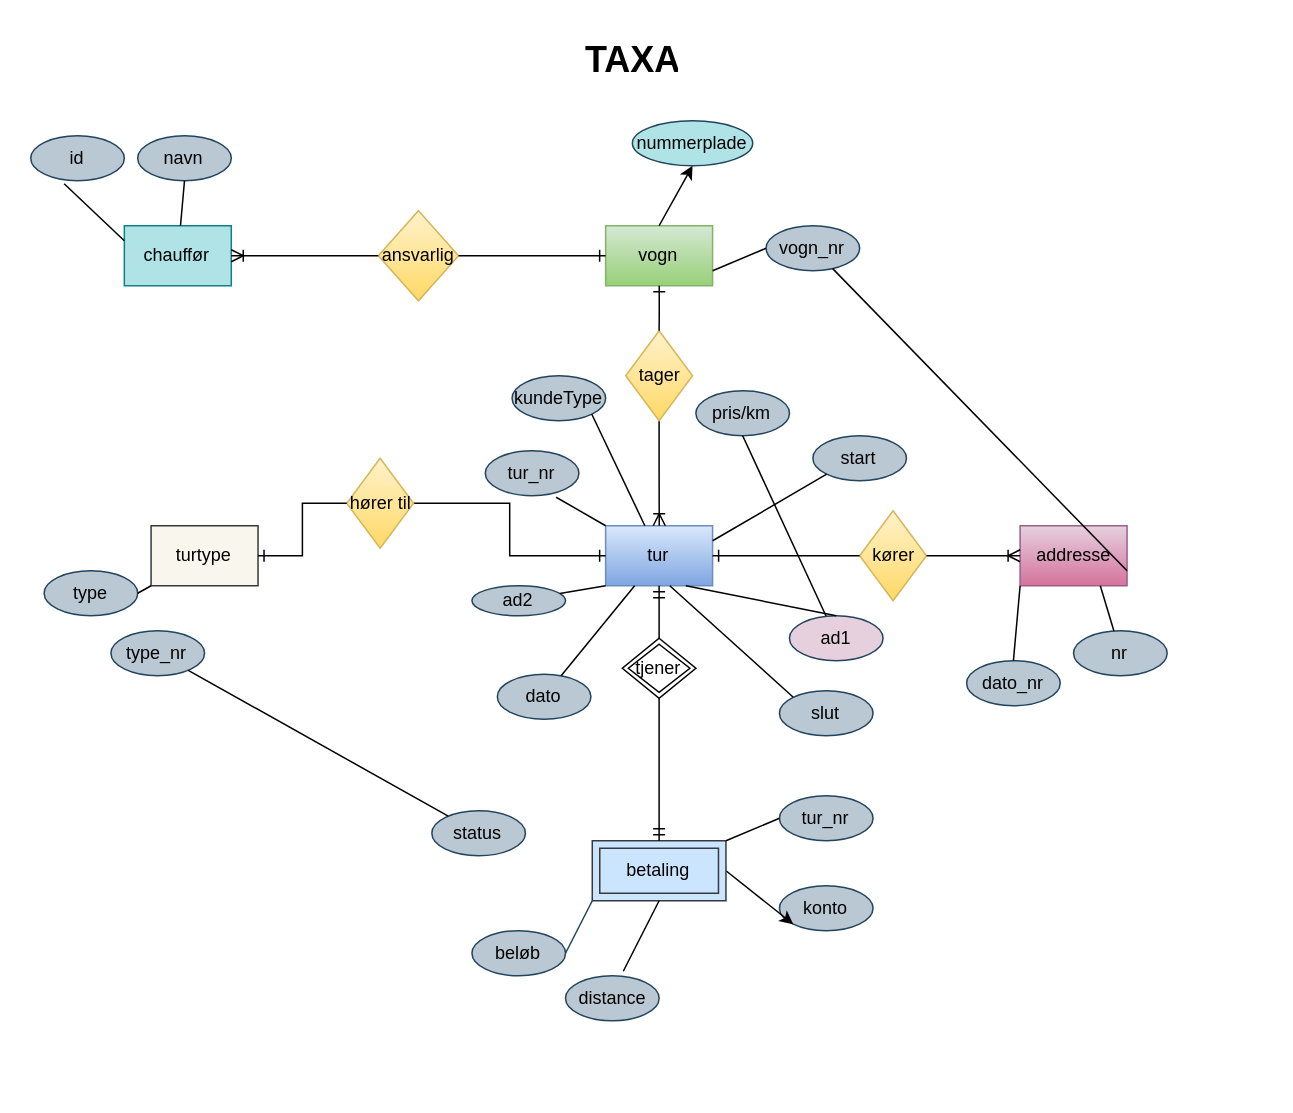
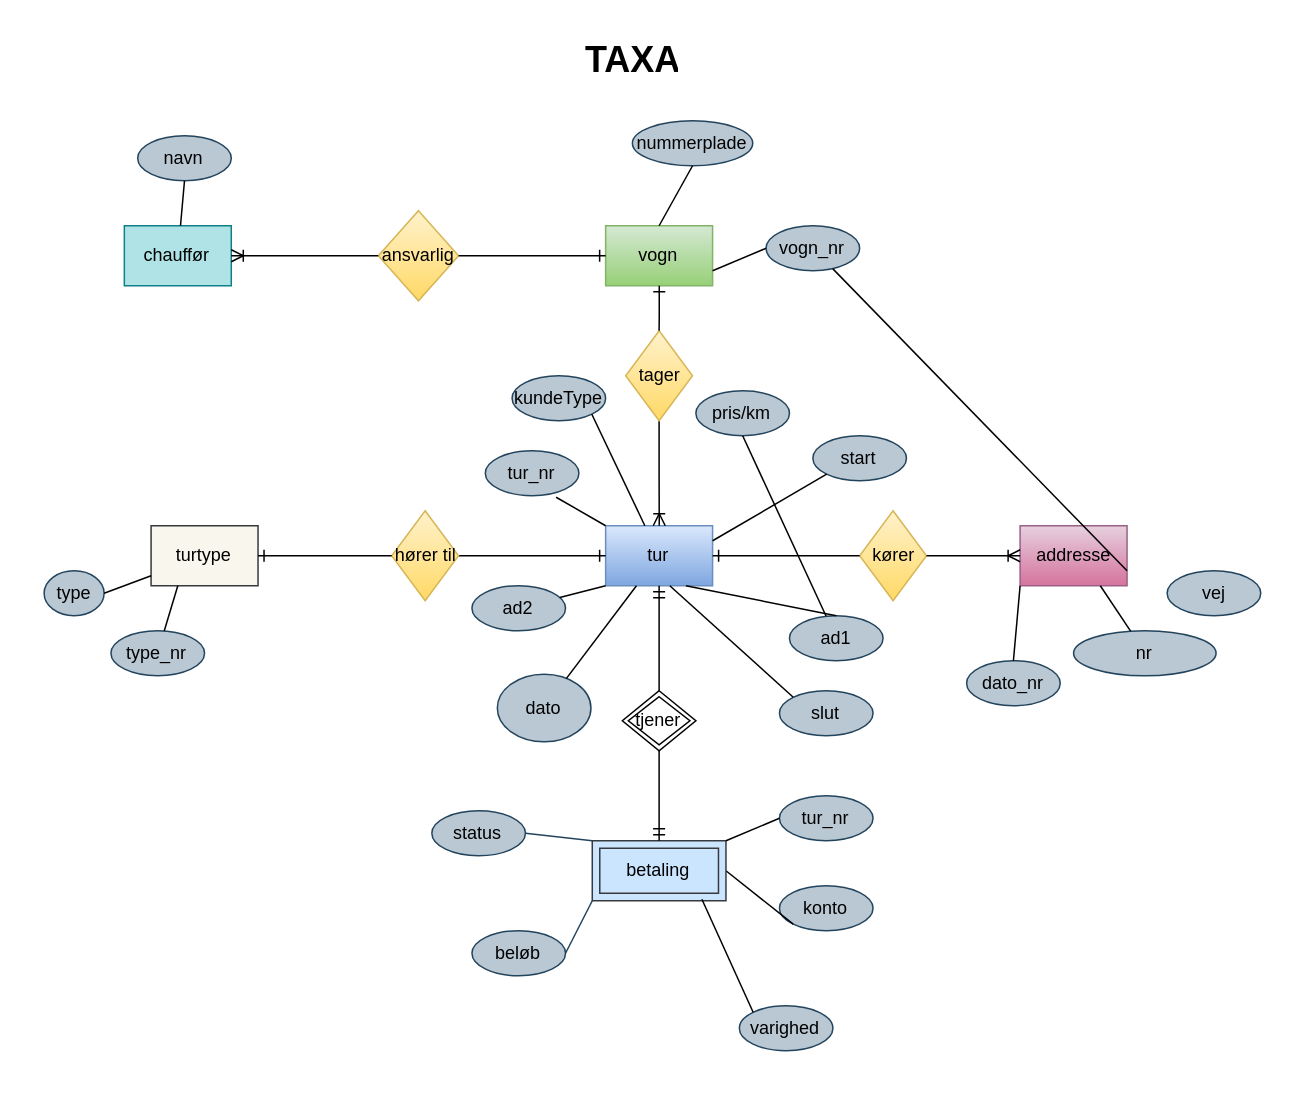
(693, 143) -> (693, 143)
(78, 158) -> none
(687, 176) -> (689, 172)
(94, 212) -> none
(380, 503) -> (425, 556)
(91, 593) -> (74, 593)
none -> (1214, 593)
(519, 601) -> (519, 608)
(836, 638) -> (836, 638)
(1120, 653) -> (1145, 653)
(659, 668) -> (659, 721)
(544, 697) -> (544, 708)
(318, 743) -> (171, 609)
none -> (558, 837)
(785, 918) -> (788, 920)
(641, 936) -> none
none -> (728, 956)
(612, 998) -> none
none -> (786, 1028)
